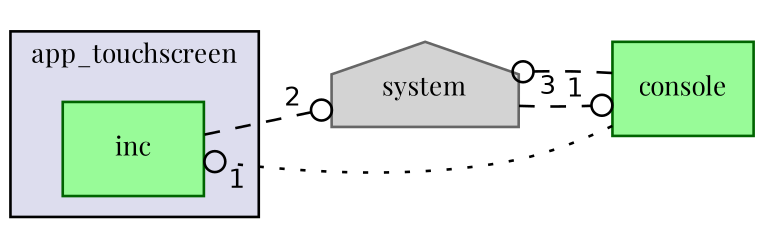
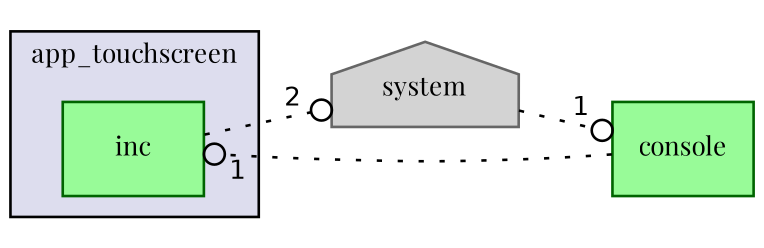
(573, 71) -> none
(555, 107) -> (555, 119)
(242, 127) -> (242, 127)
